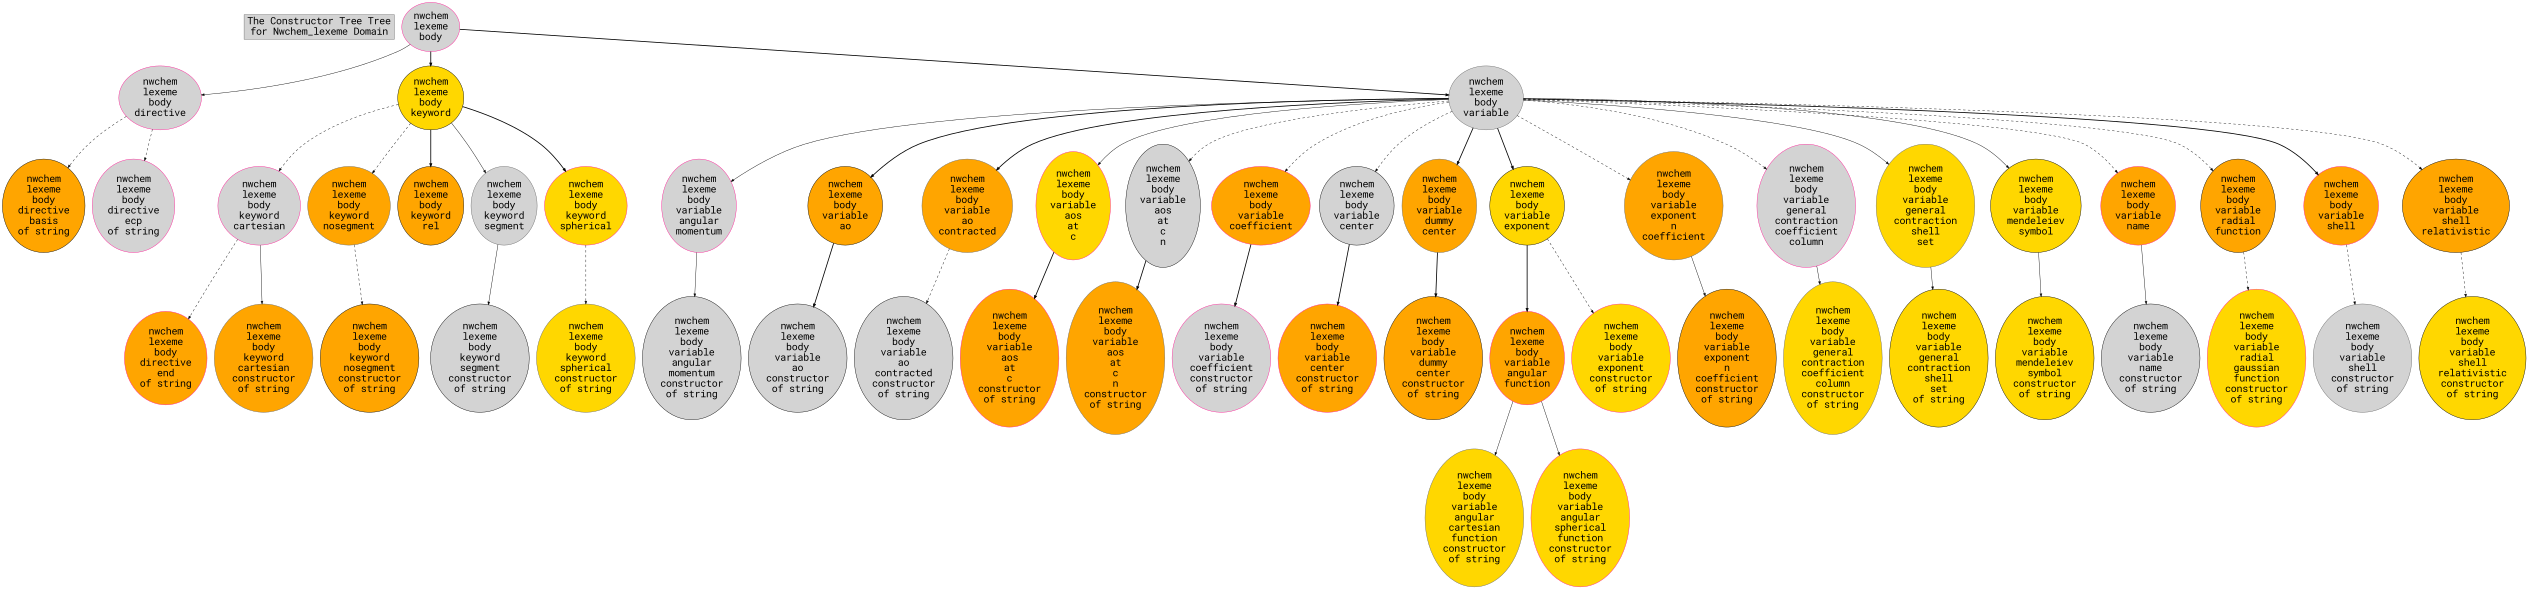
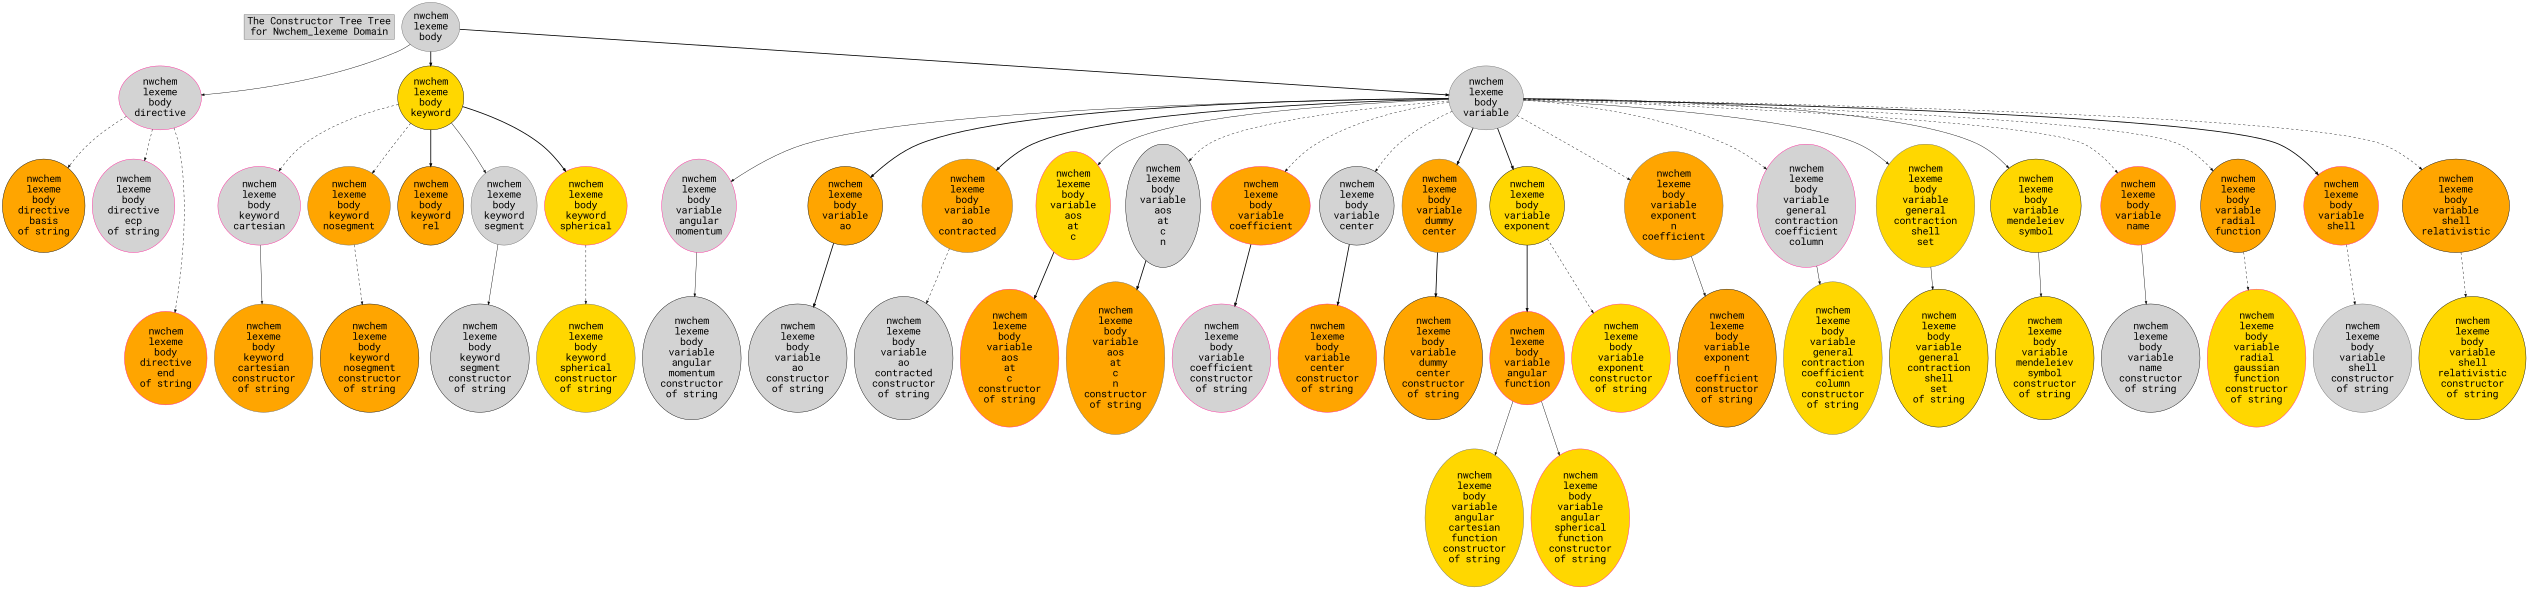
(431, 27) -> (431, 27)
(213, 278) -> (184, 219)
